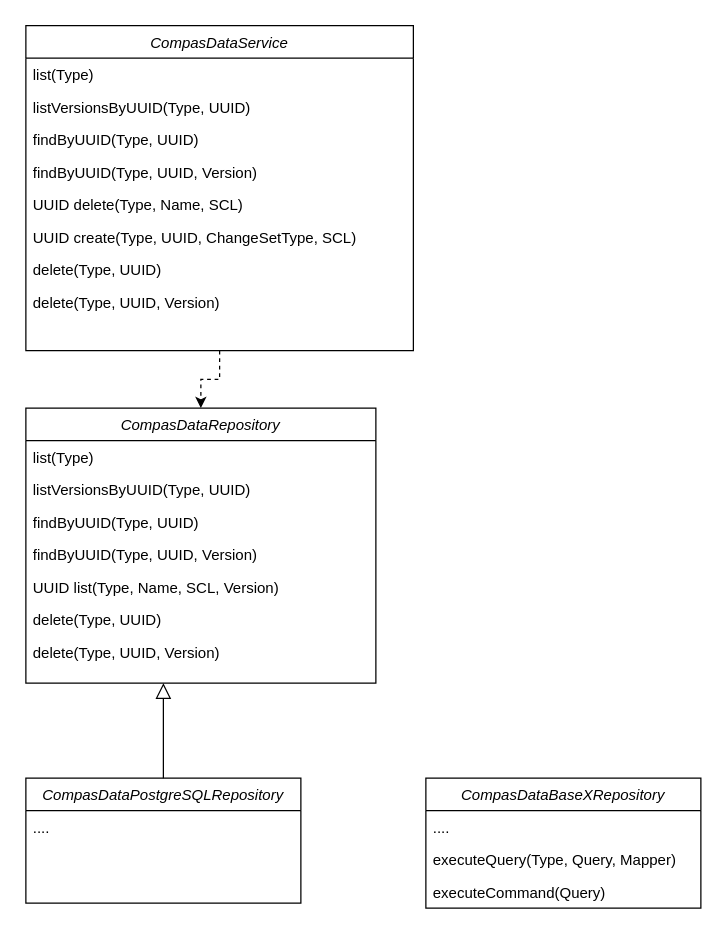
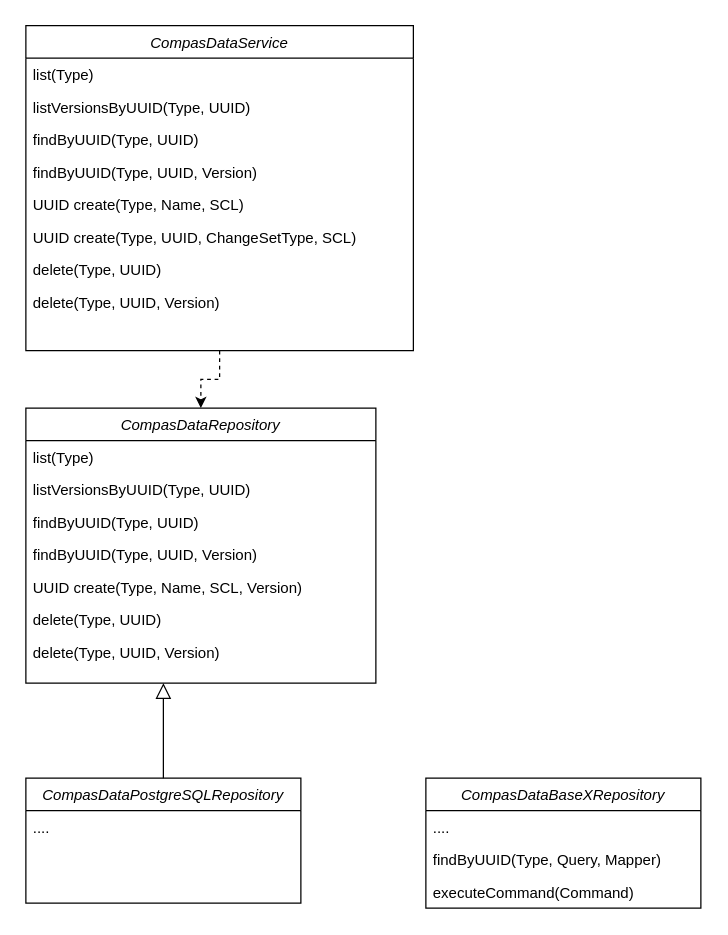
(140, 205) -> (142, 205)
(162, 588) -> (174, 588)
(563, 860) -> (553, 860)
(521, 893) -> (529, 893)
